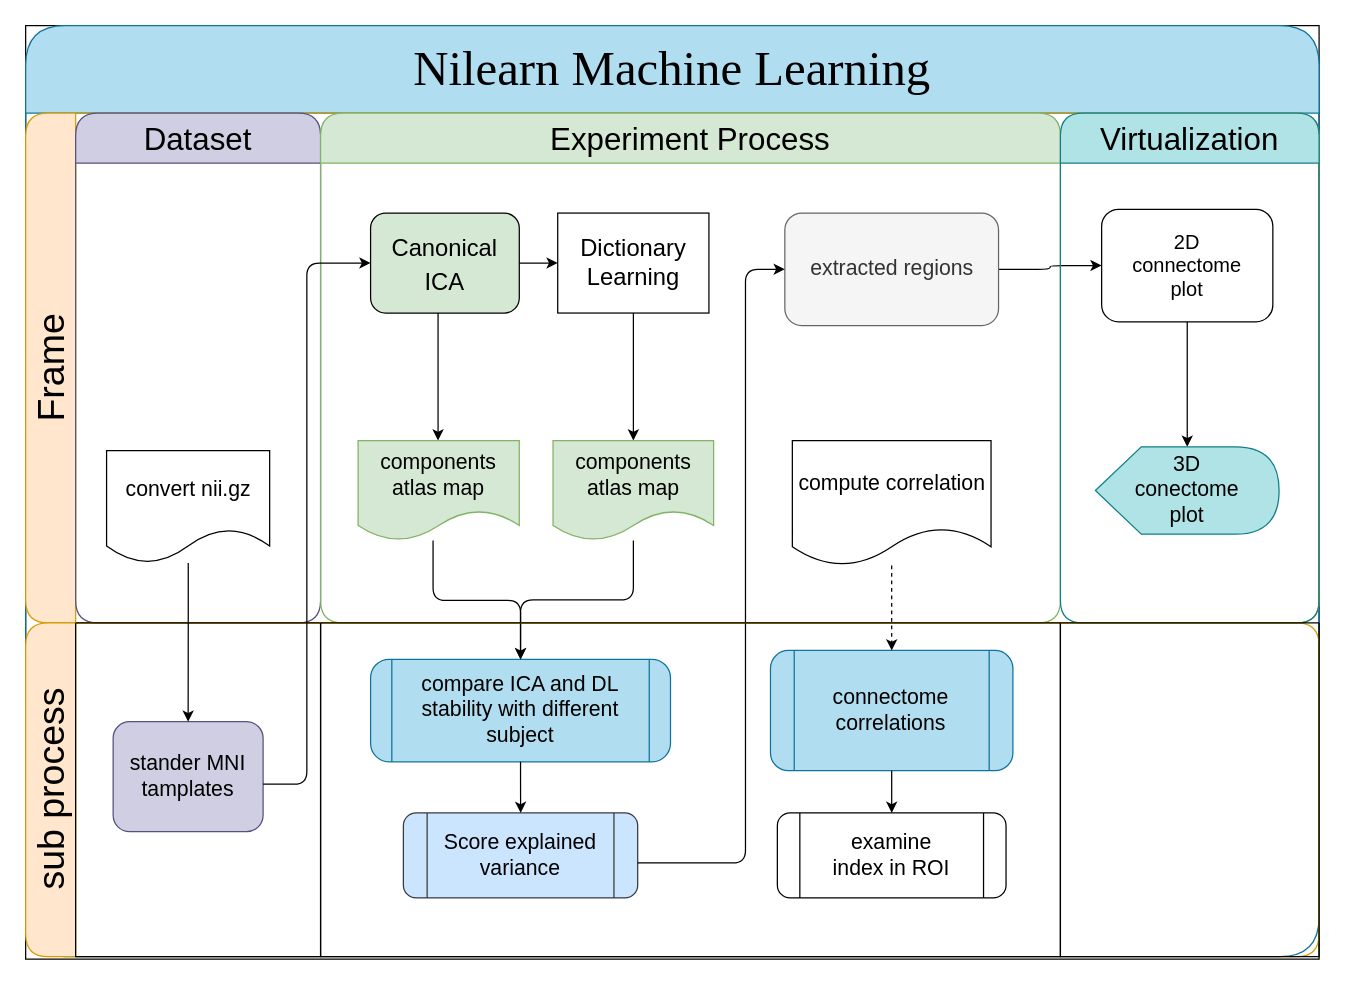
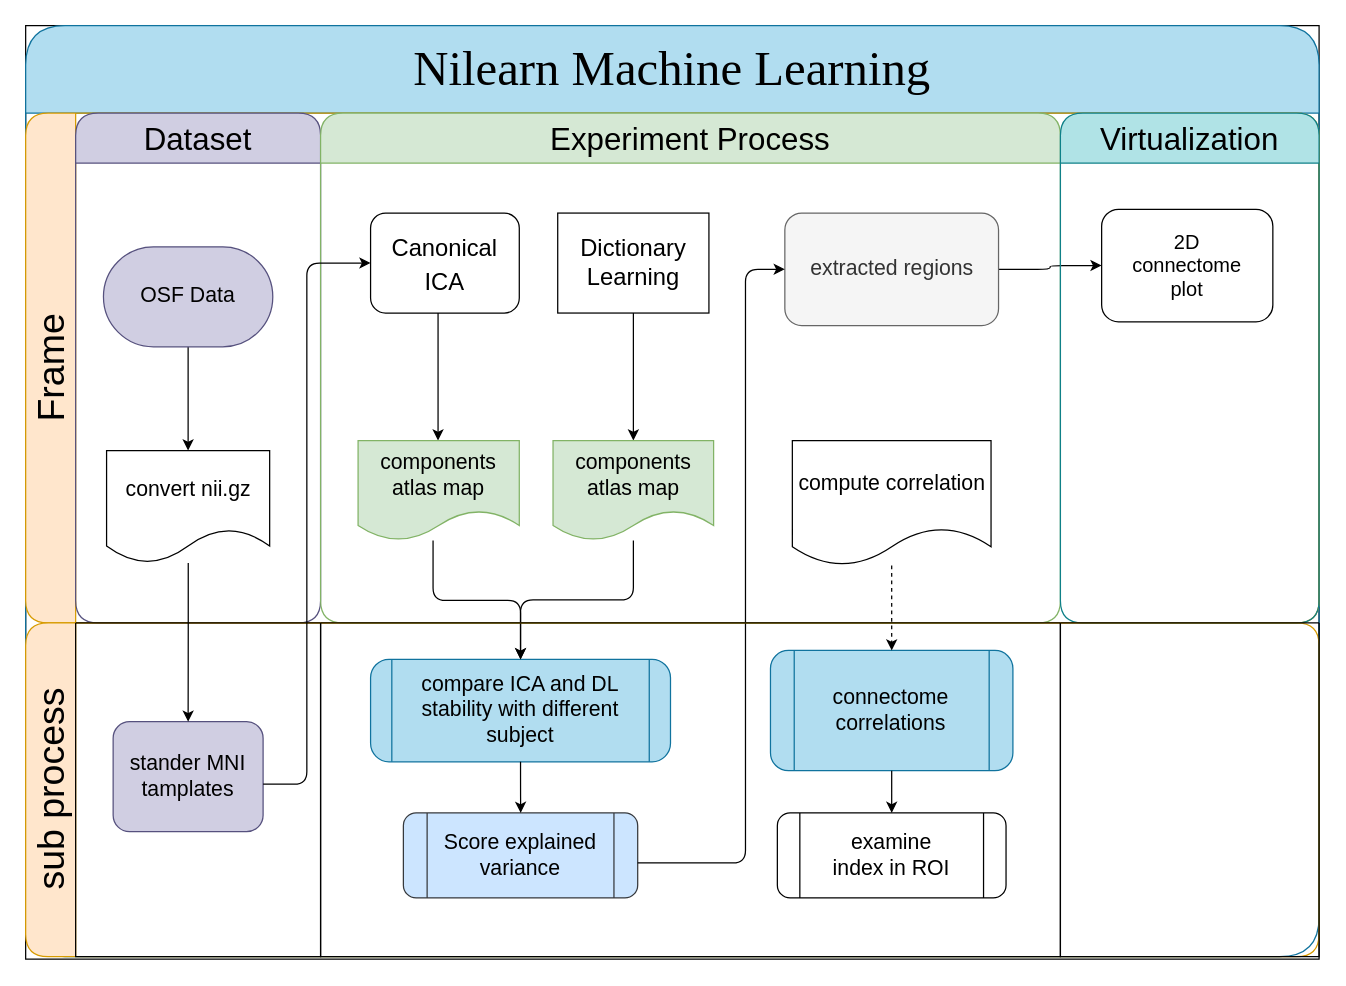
(445, 263) -> (445, 263)
(540, 263) -> none
none -> (188, 297)
(1188, 380) -> none
none -> (188, 394)
(1188, 491) -> none
